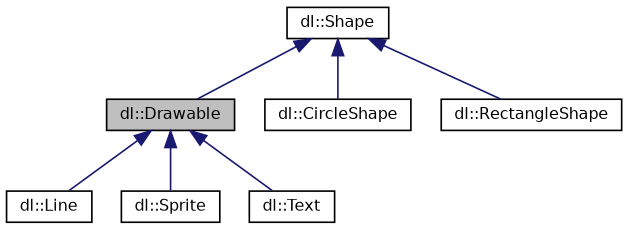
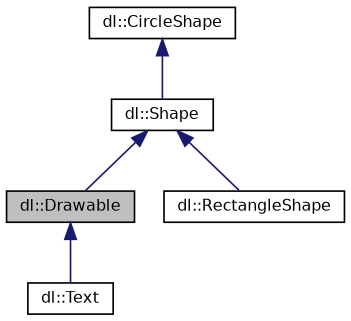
(338, 77) -> (162, 77)
(49, 207) -> none
(171, 207) -> none
